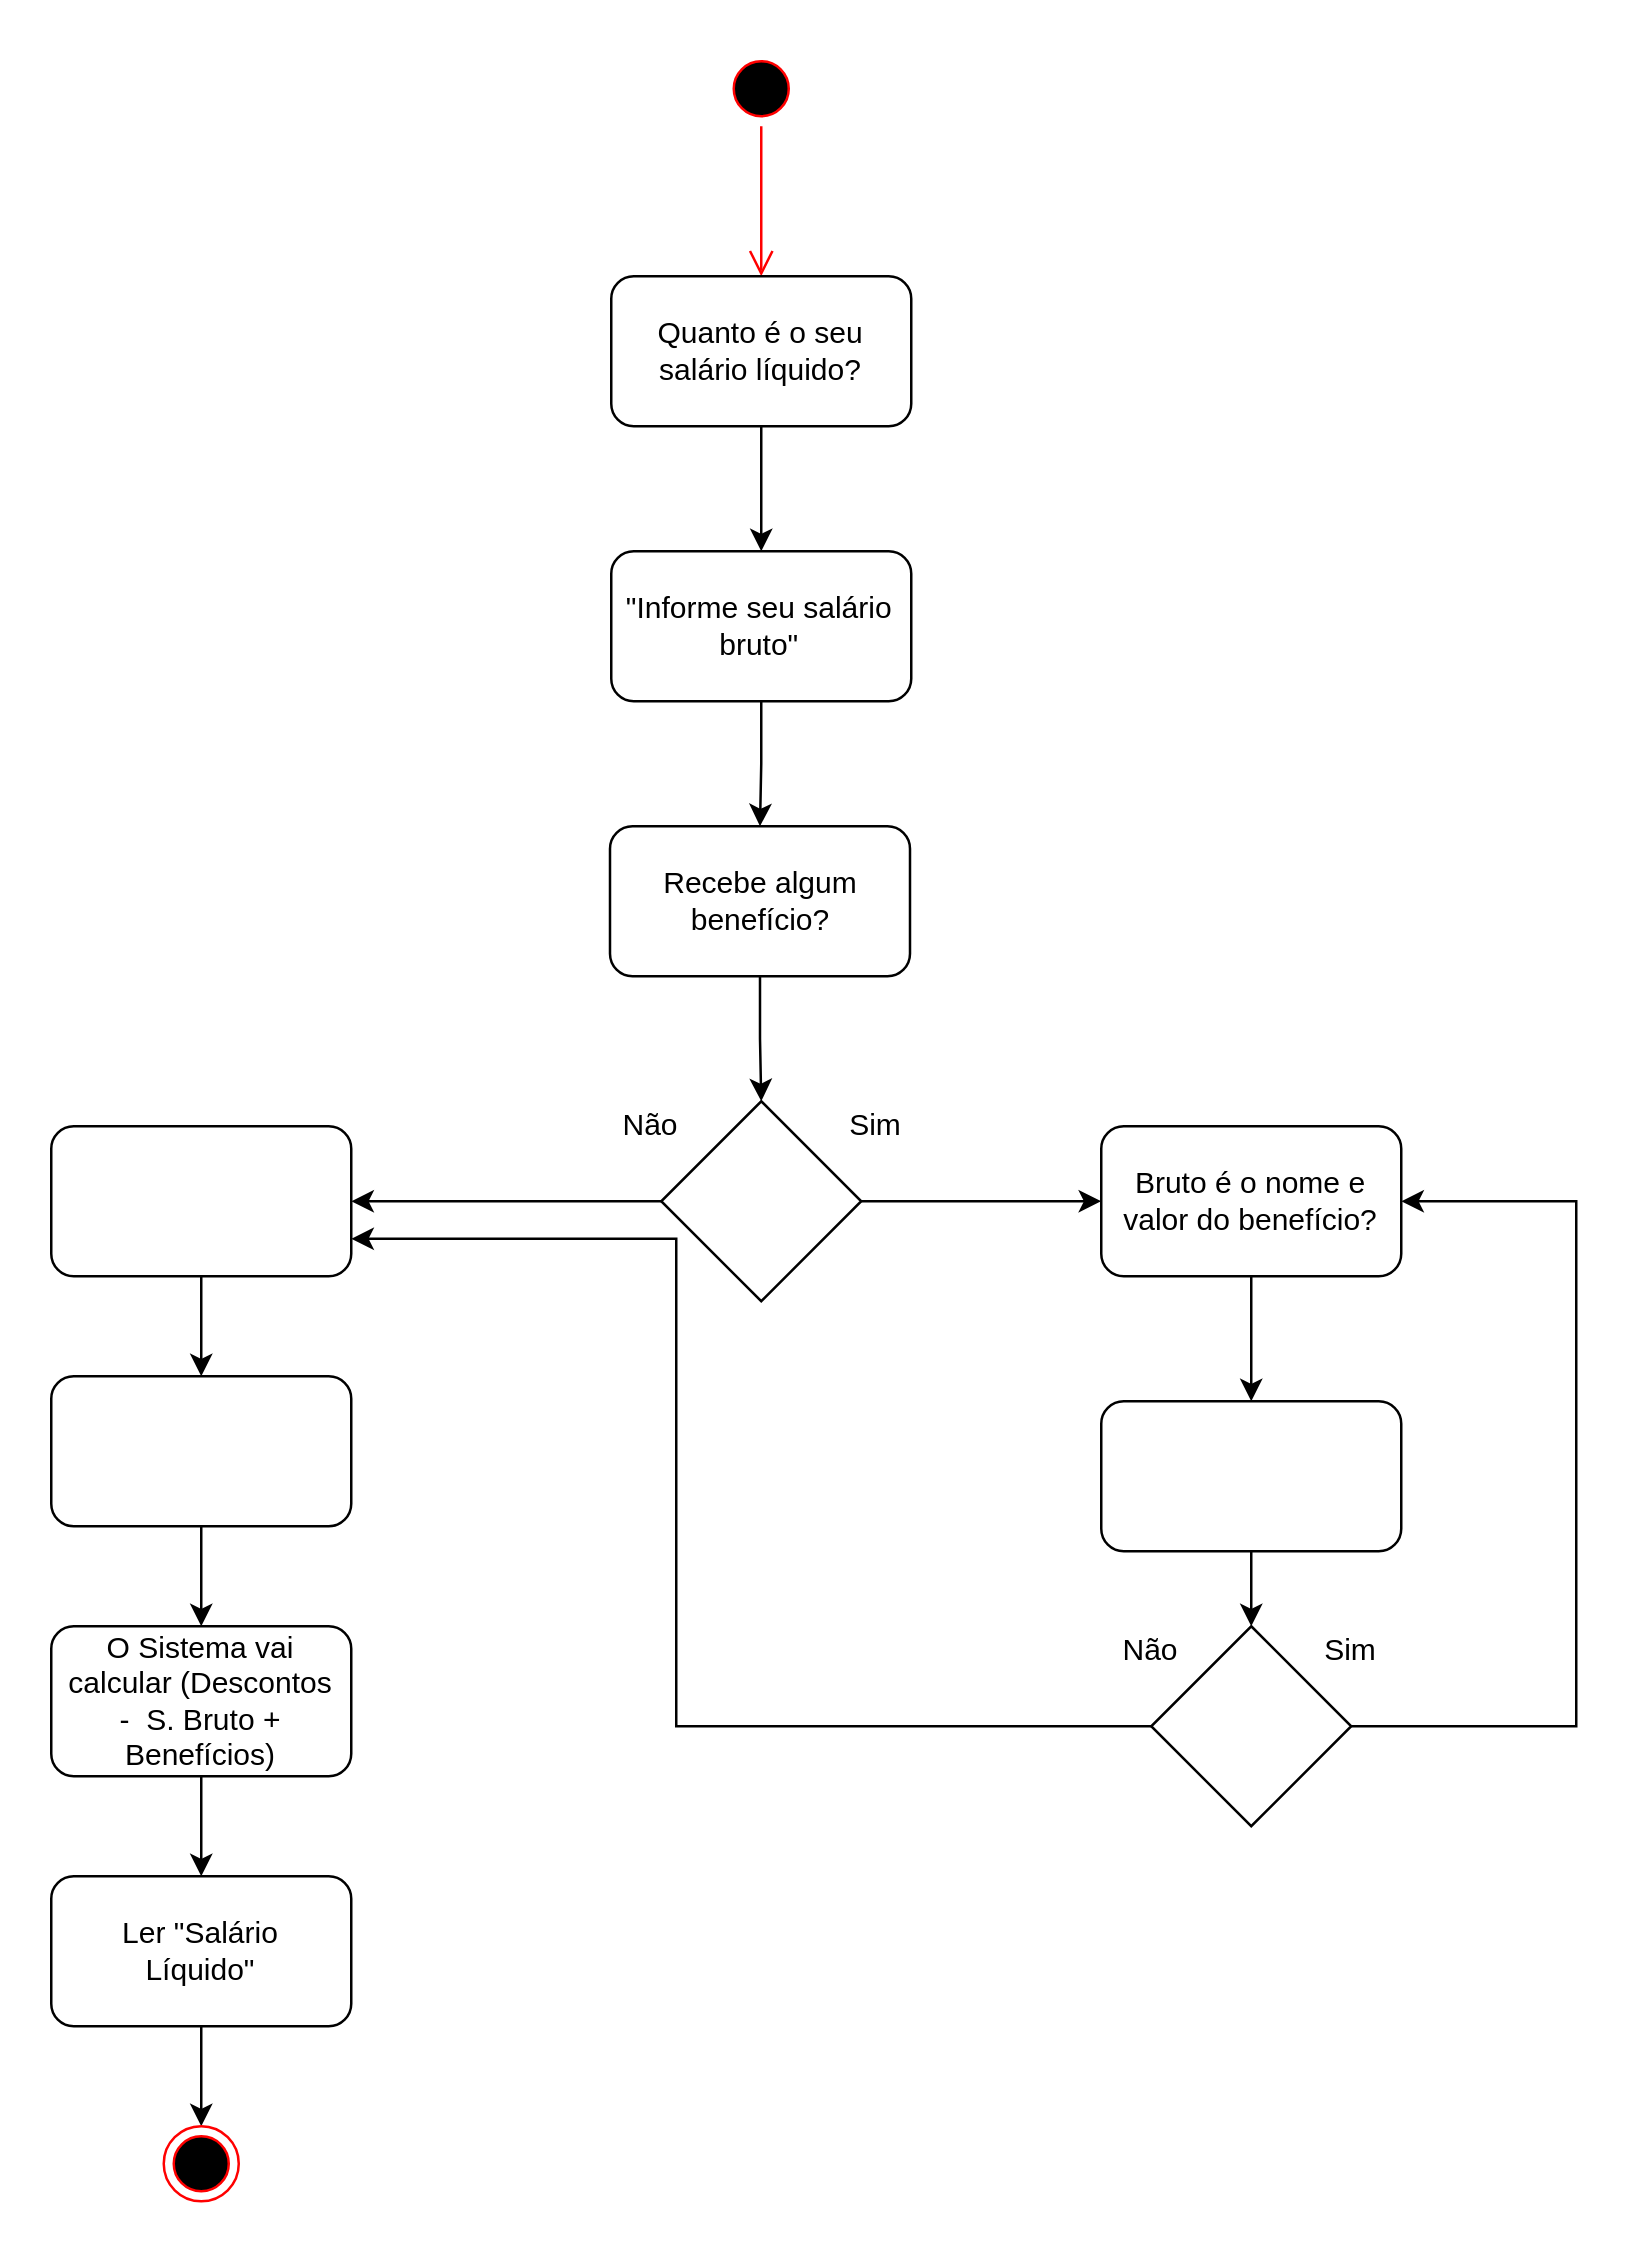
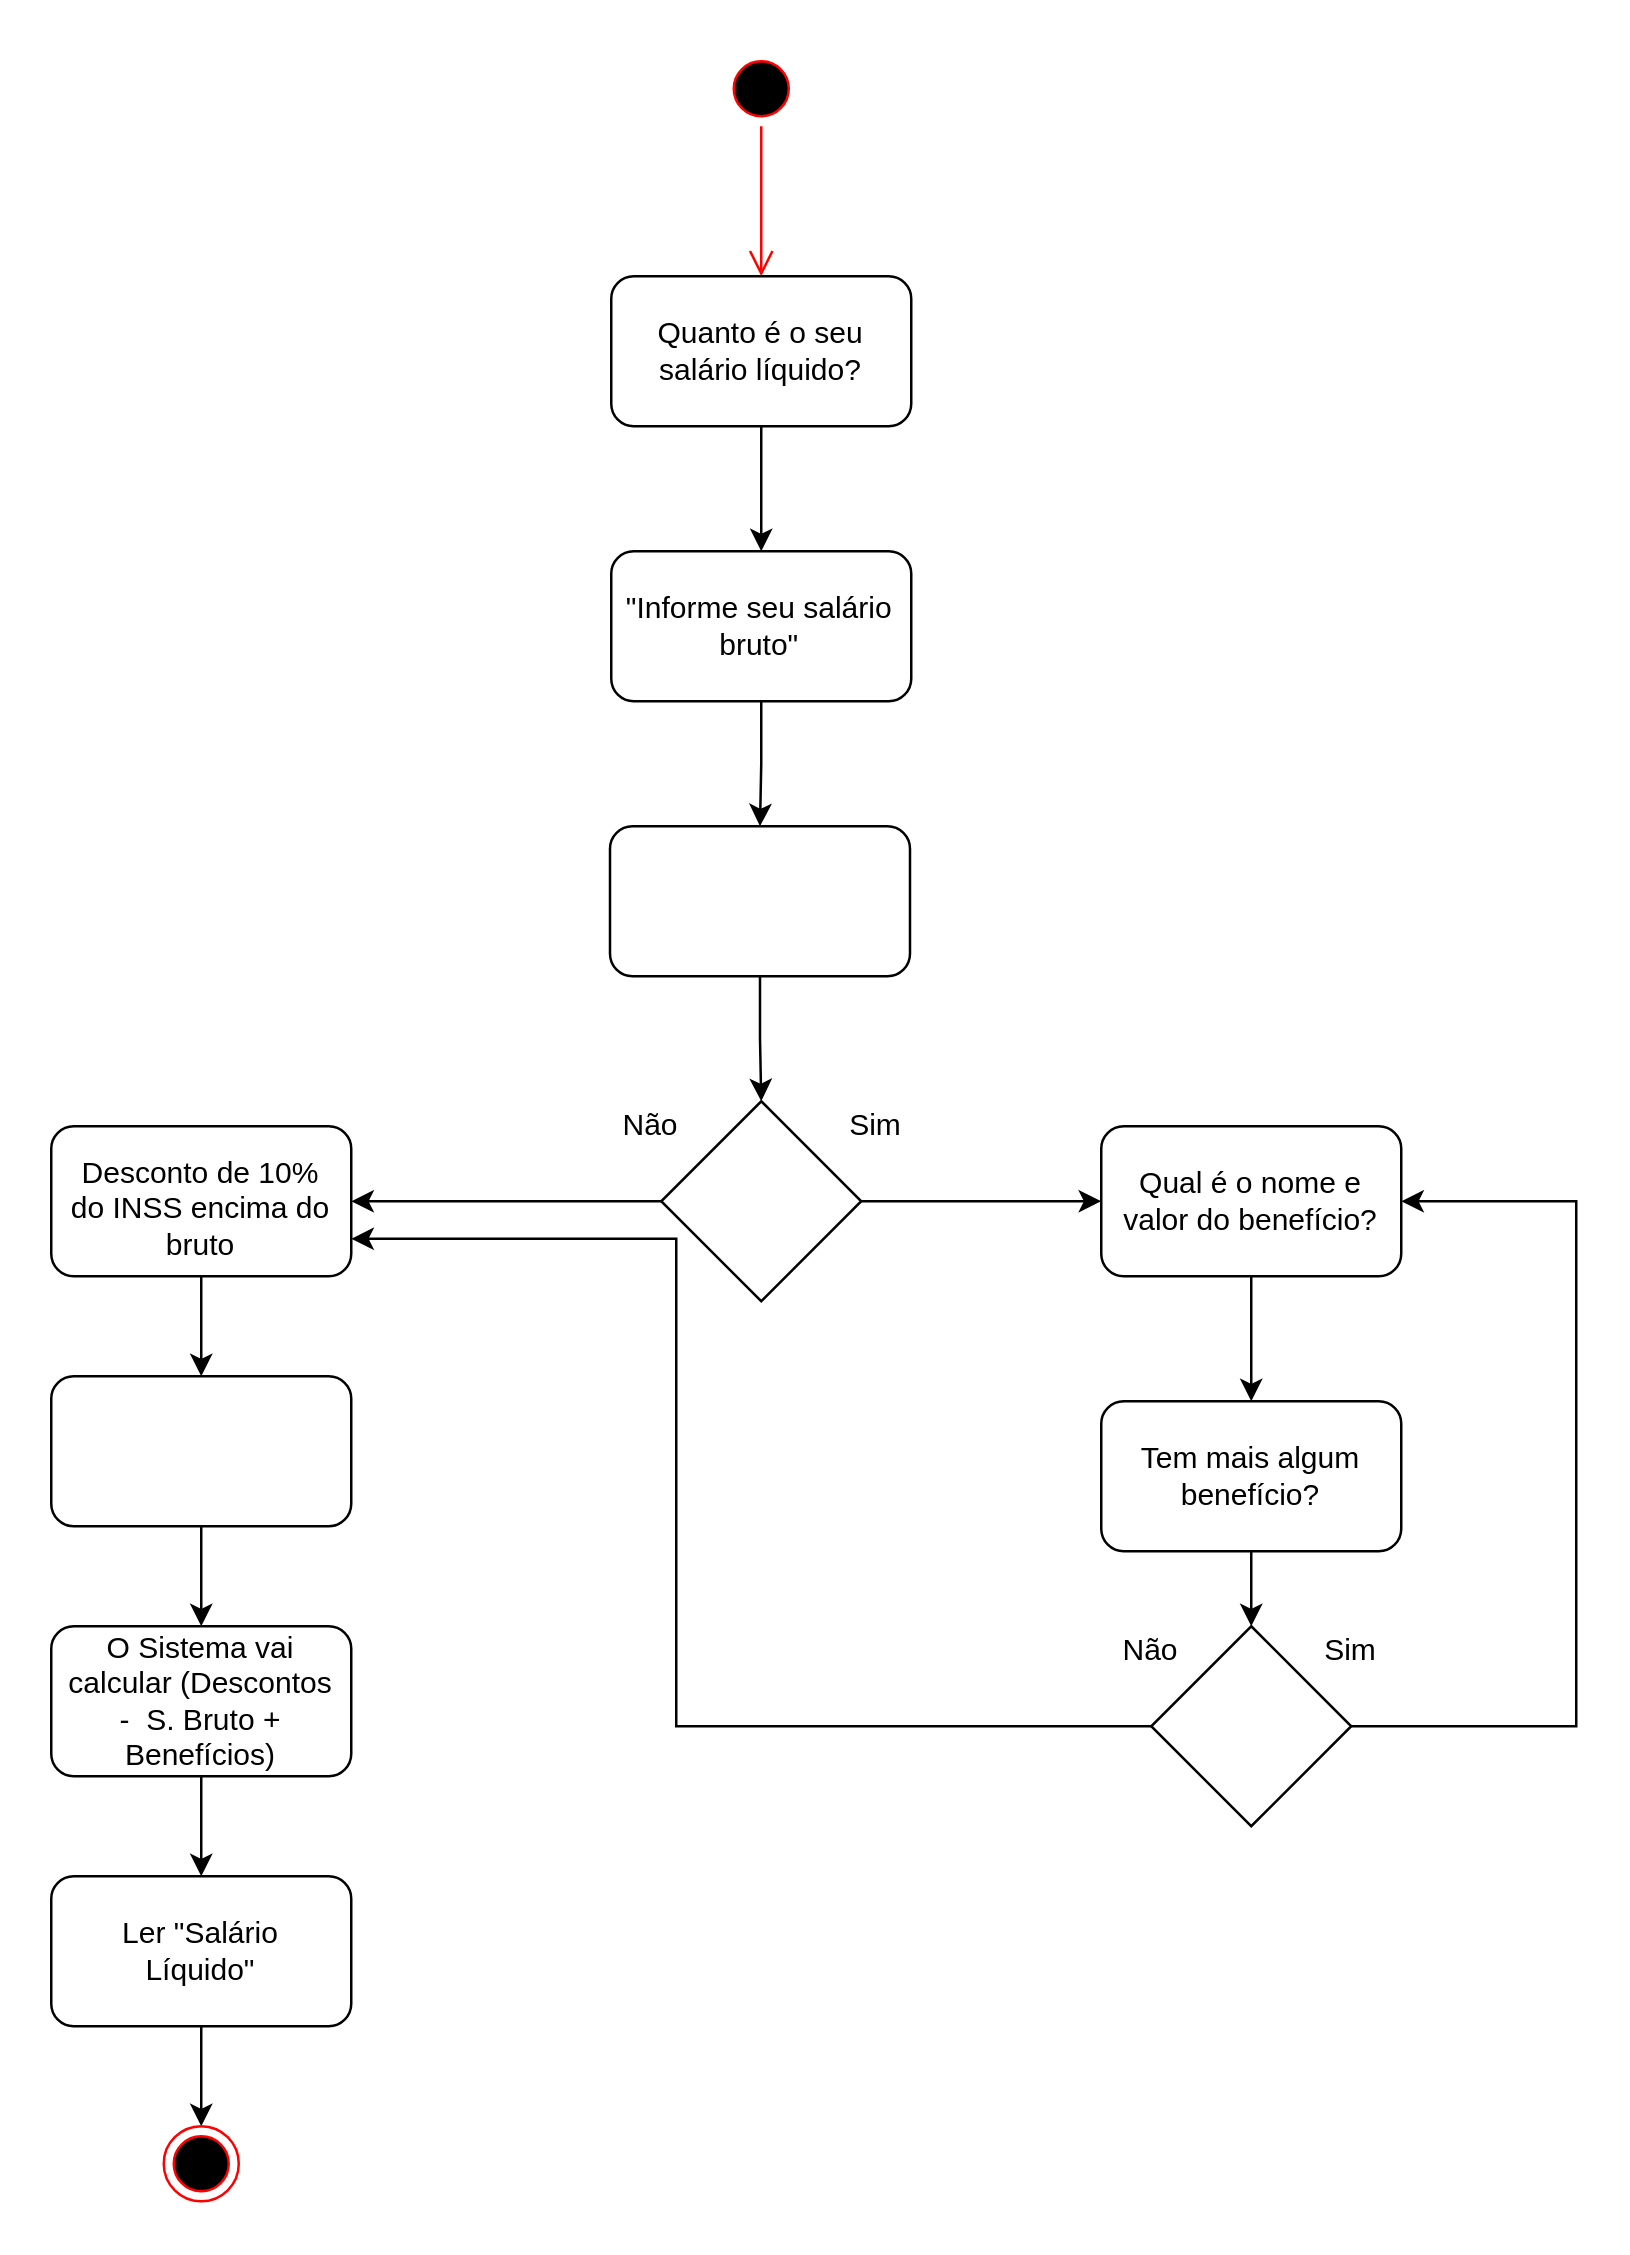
(761, 901) -> none
(1251, 1201) -> (1251, 1201)
none -> (201, 1208)
none -> (1251, 1476)
